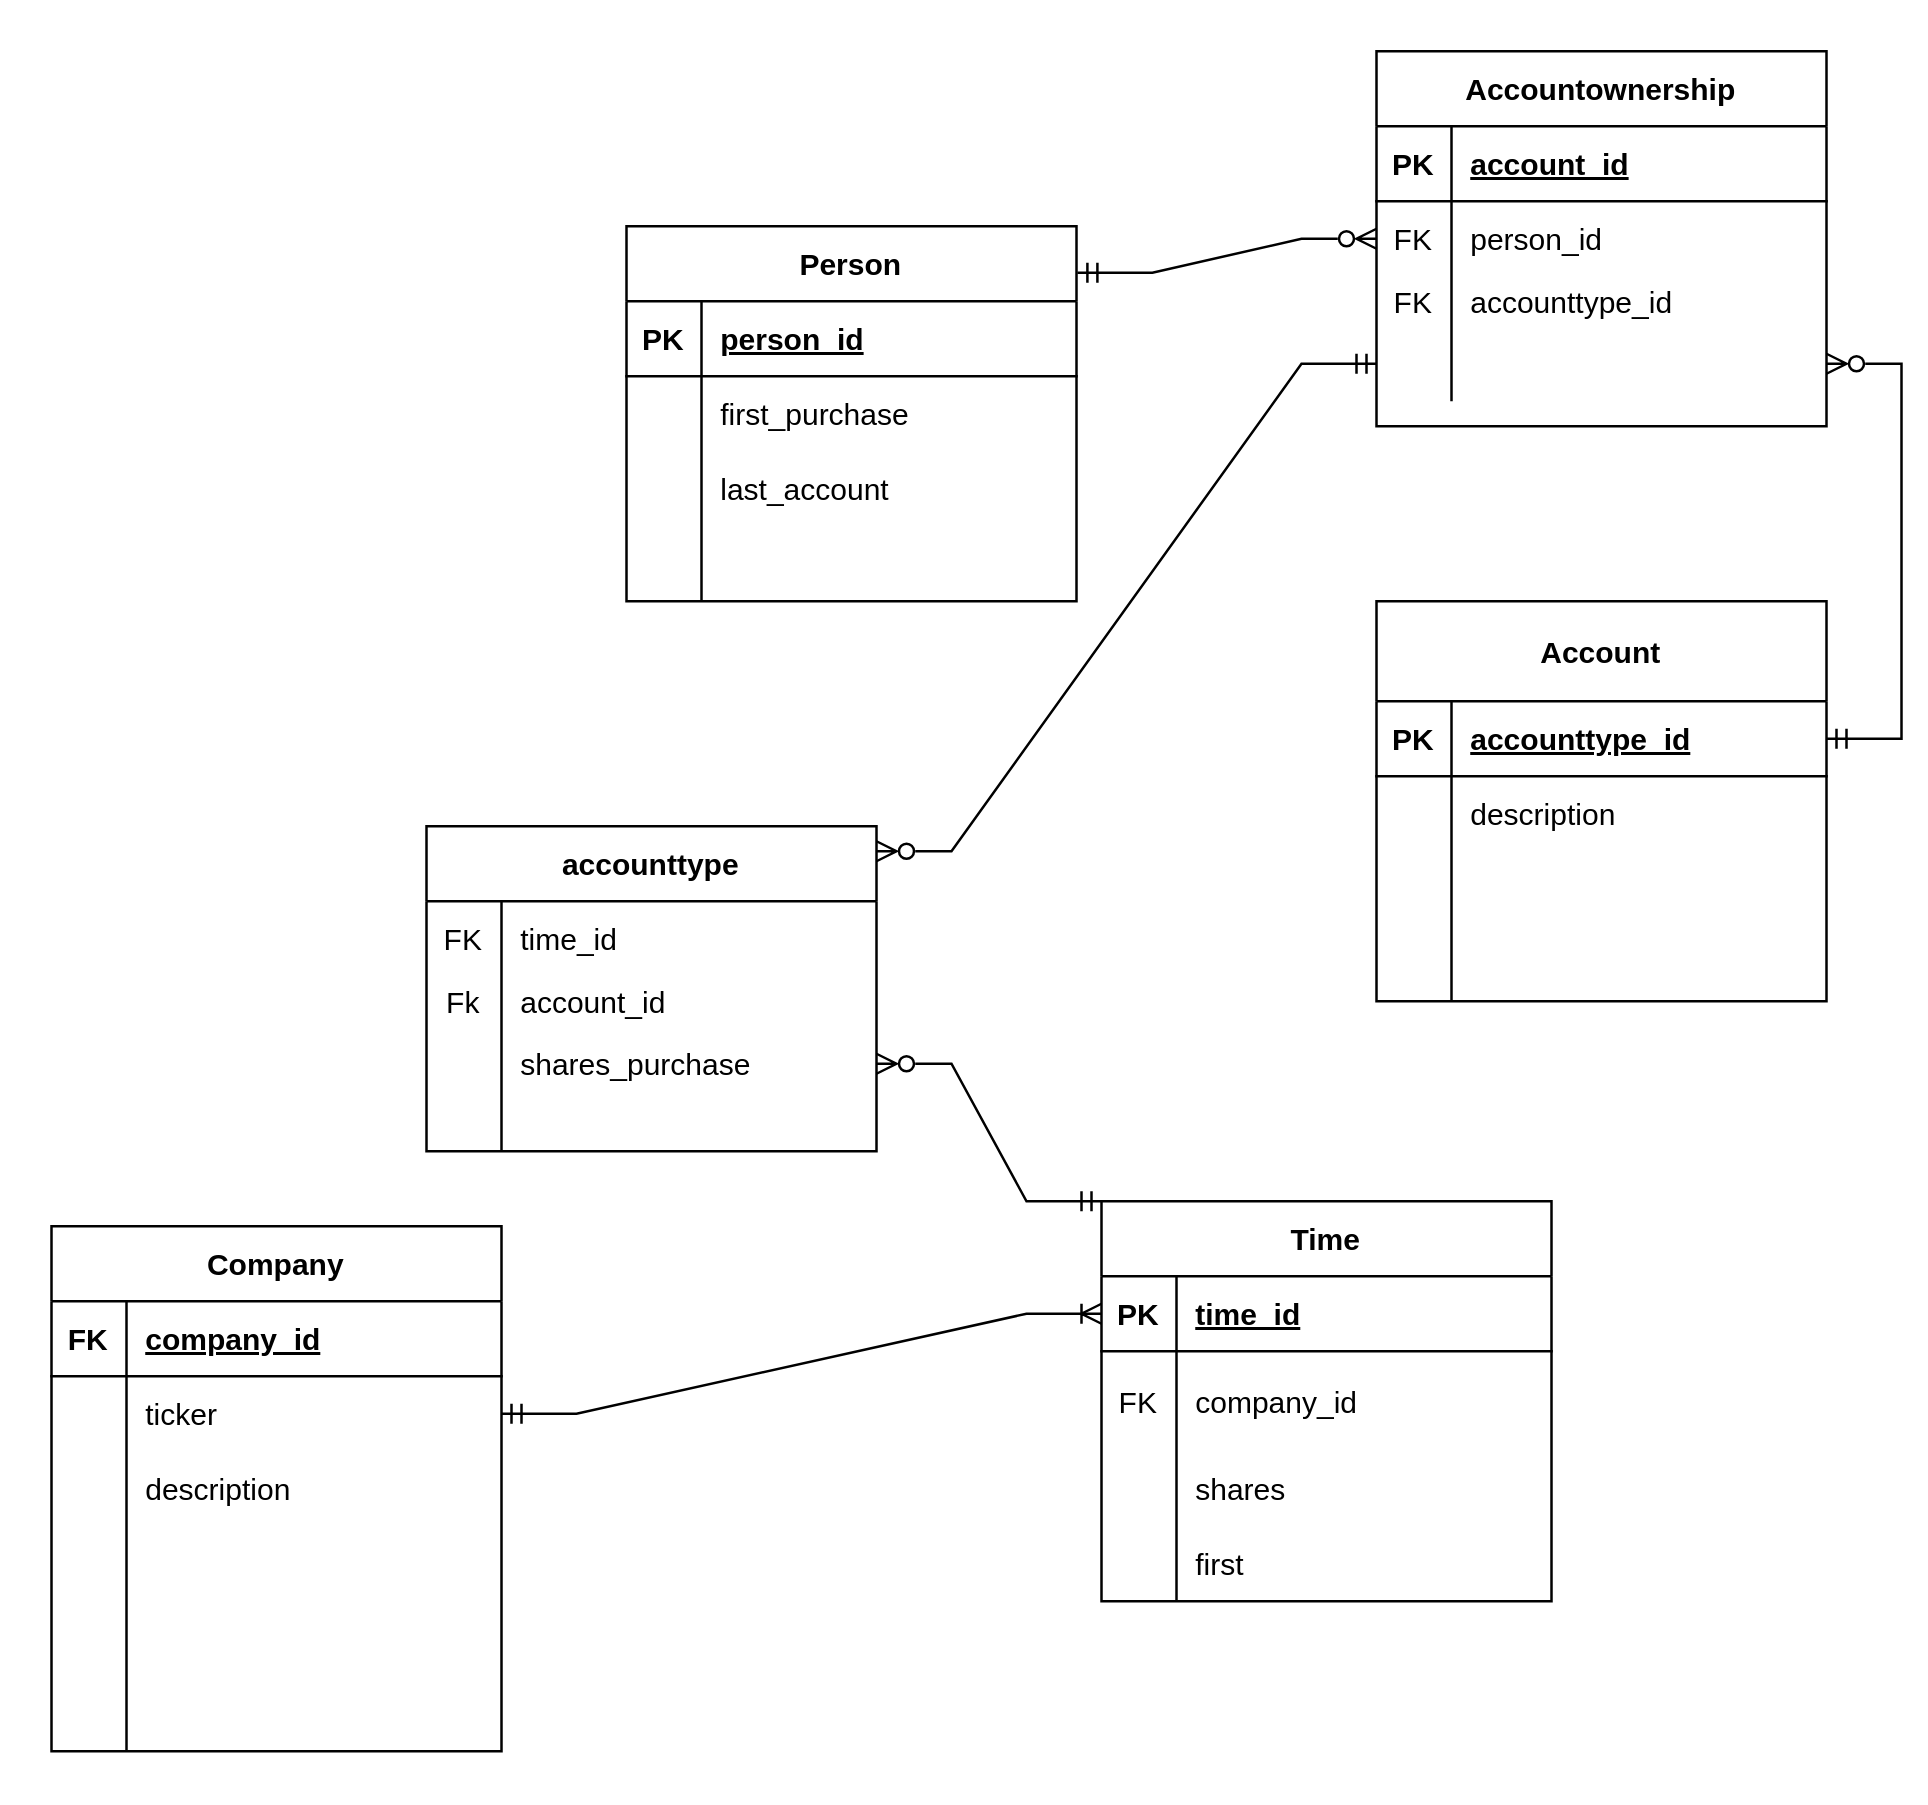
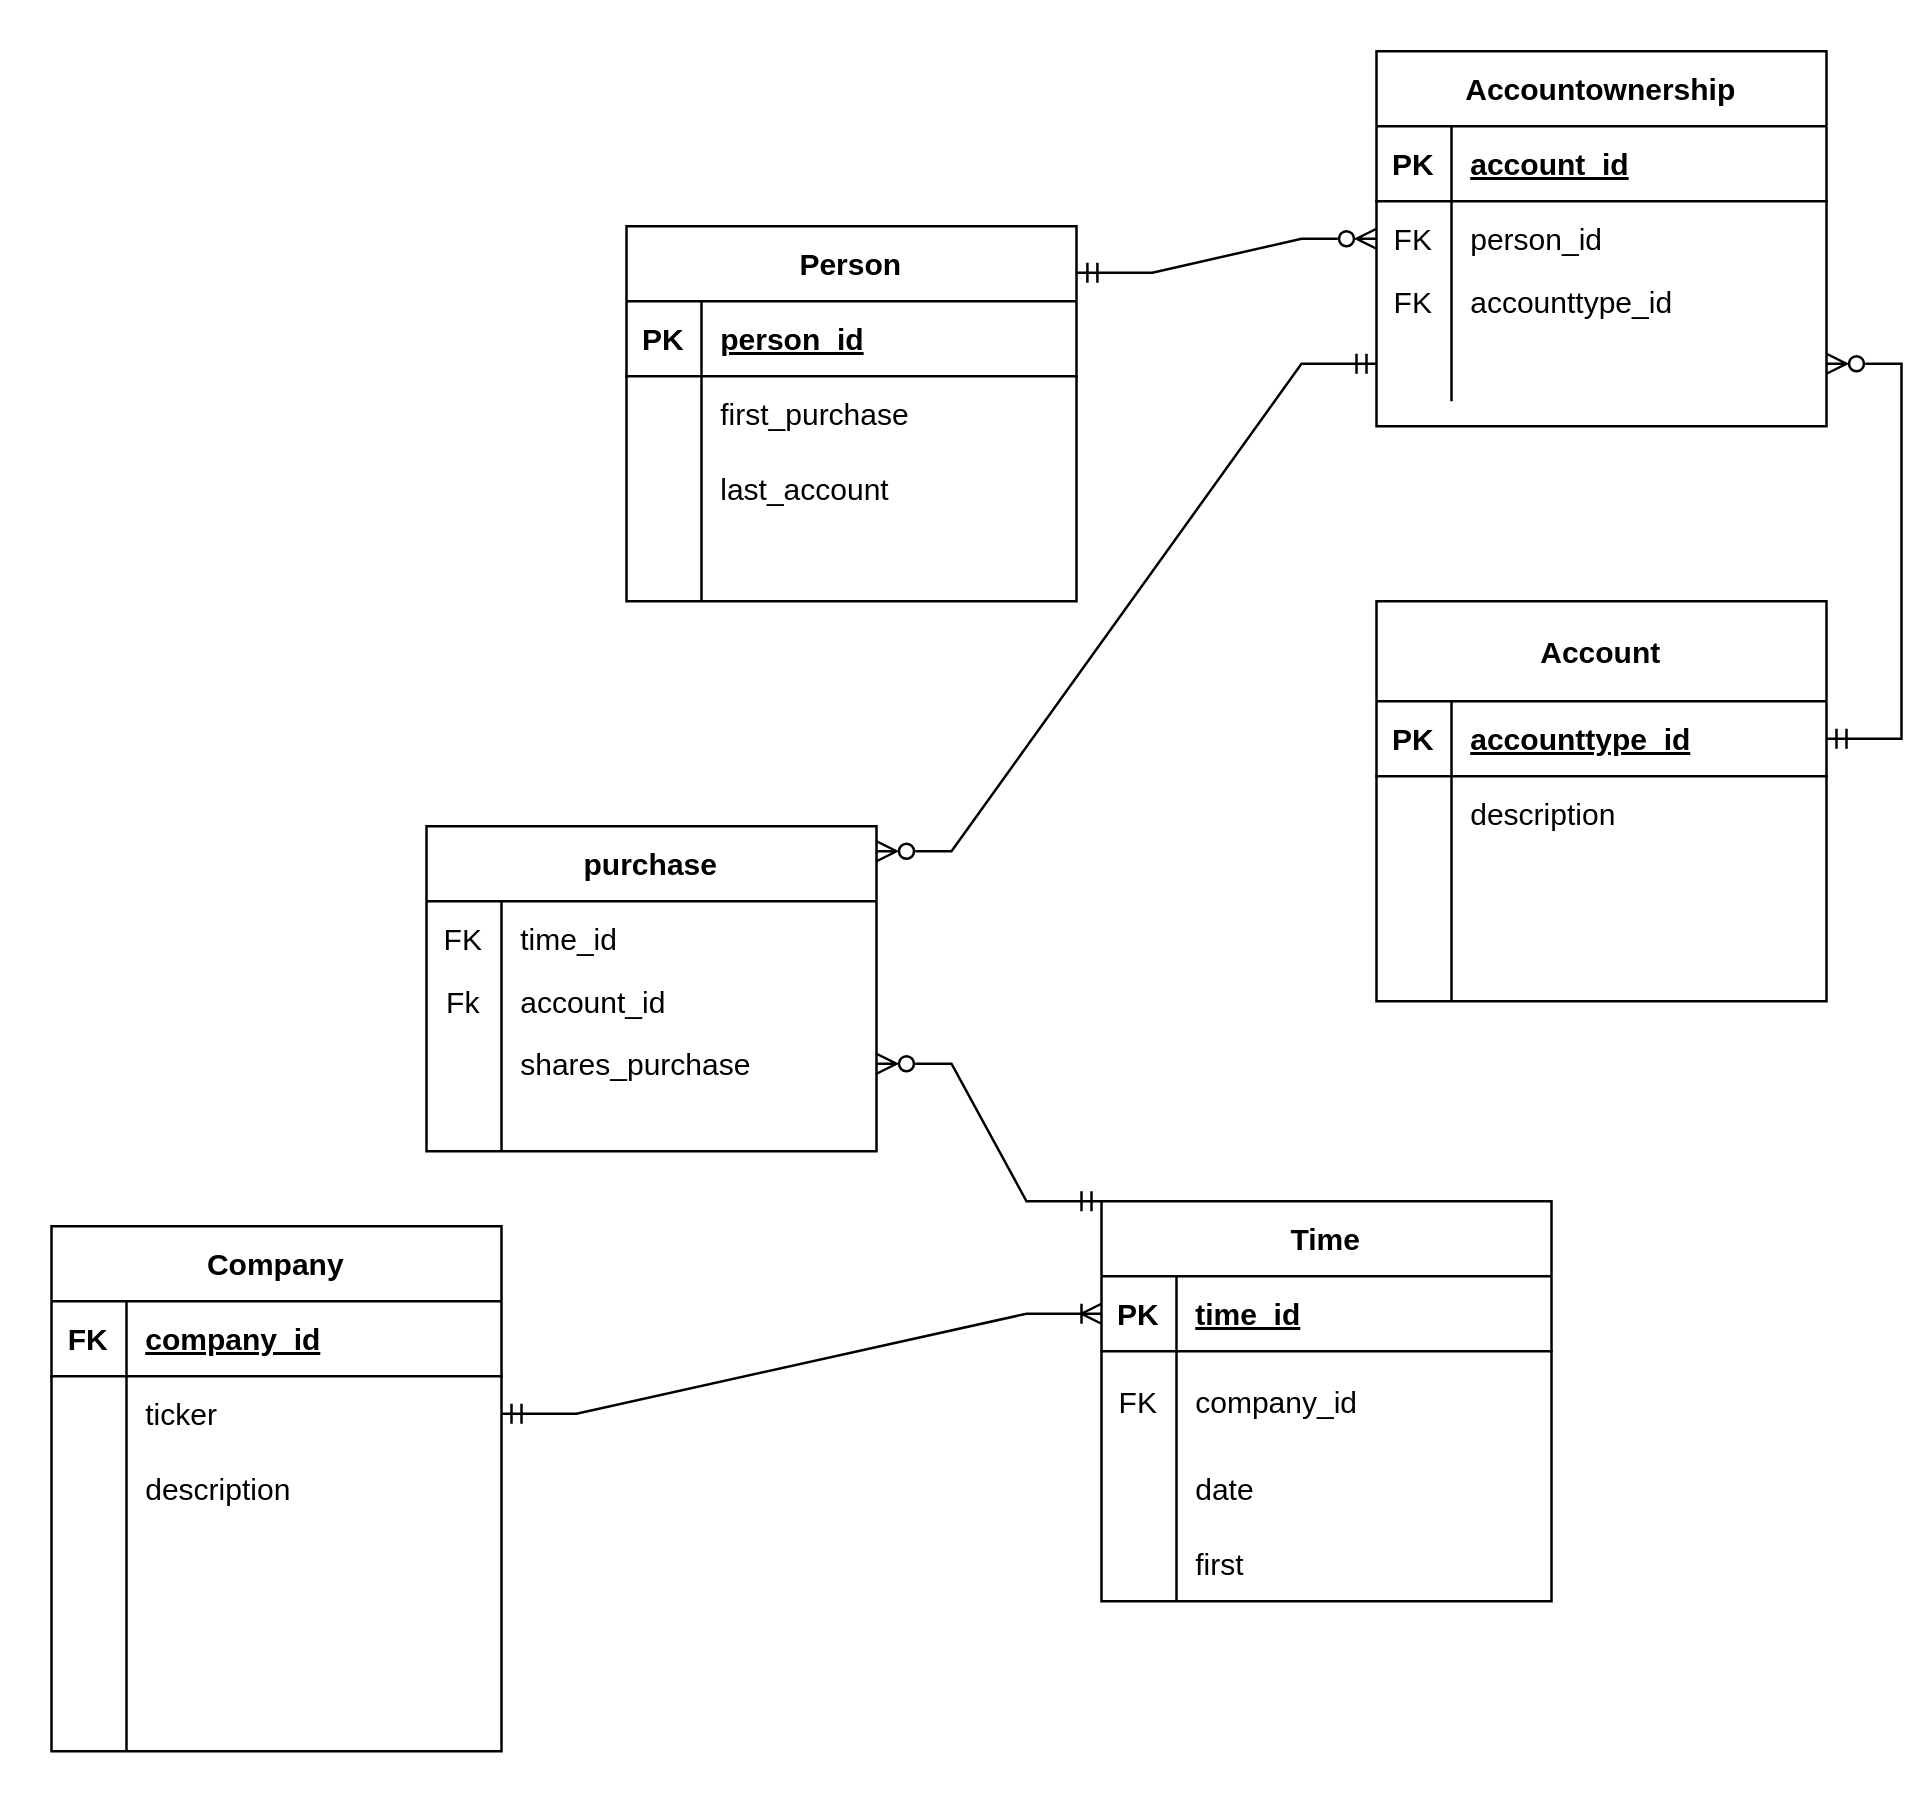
(650, 865) -> (650, 865)
(1245, 1490) -> (1229, 1490)
